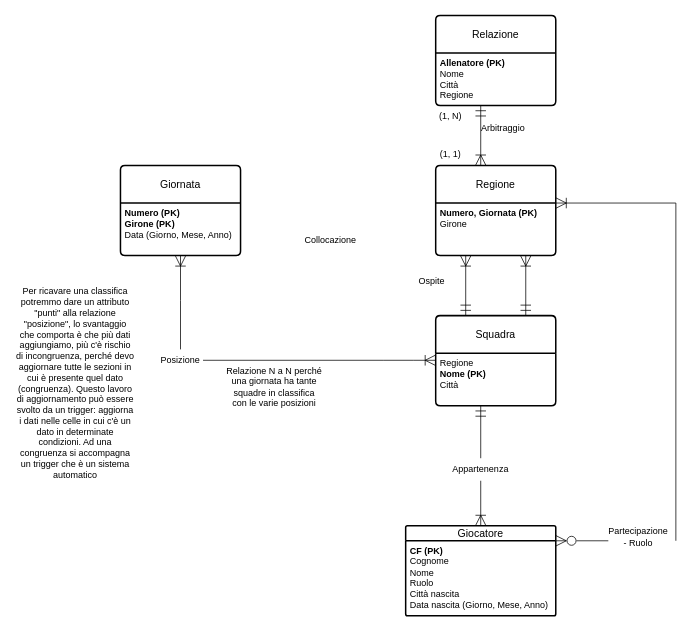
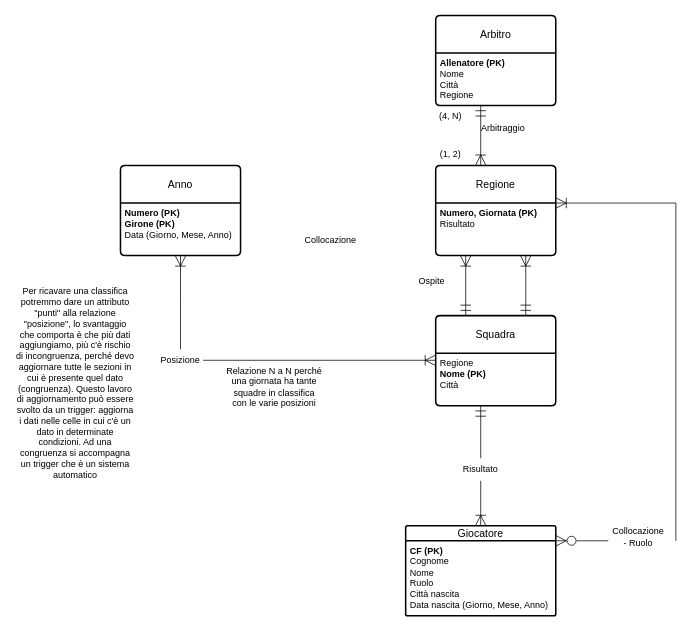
(495, 34) -> (495, 34)
(450, 117) -> (450, 117)
(450, 154) -> (450, 154)
(180, 184) -> (180, 184)
(488, 219) -> (488, 219)
(480, 469) -> (480, 469)
(638, 537) -> (638, 537)
